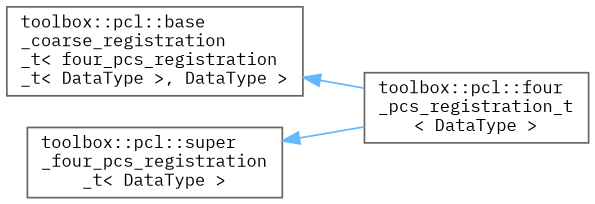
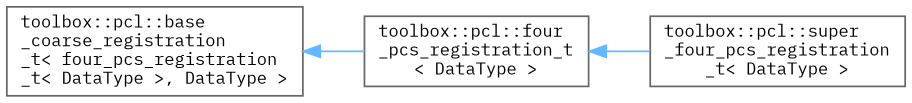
(332, 132) -> (628, 51)
